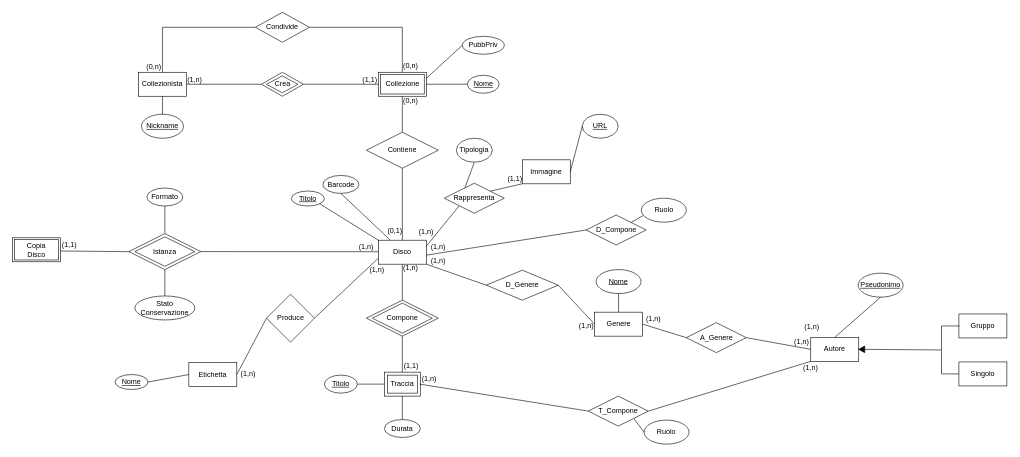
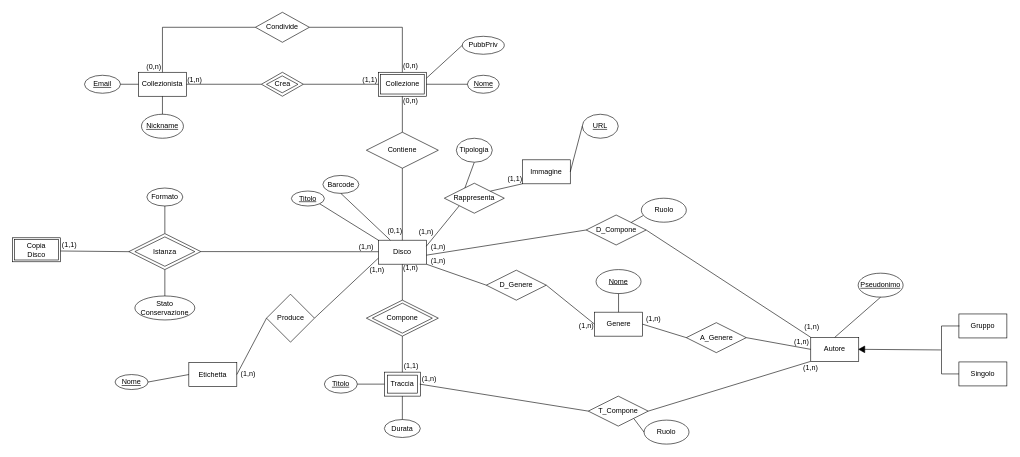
none -> (102, 84)
none -> (129, 84)
none -> (729, 284)
(522, 285) -> (516, 285)
